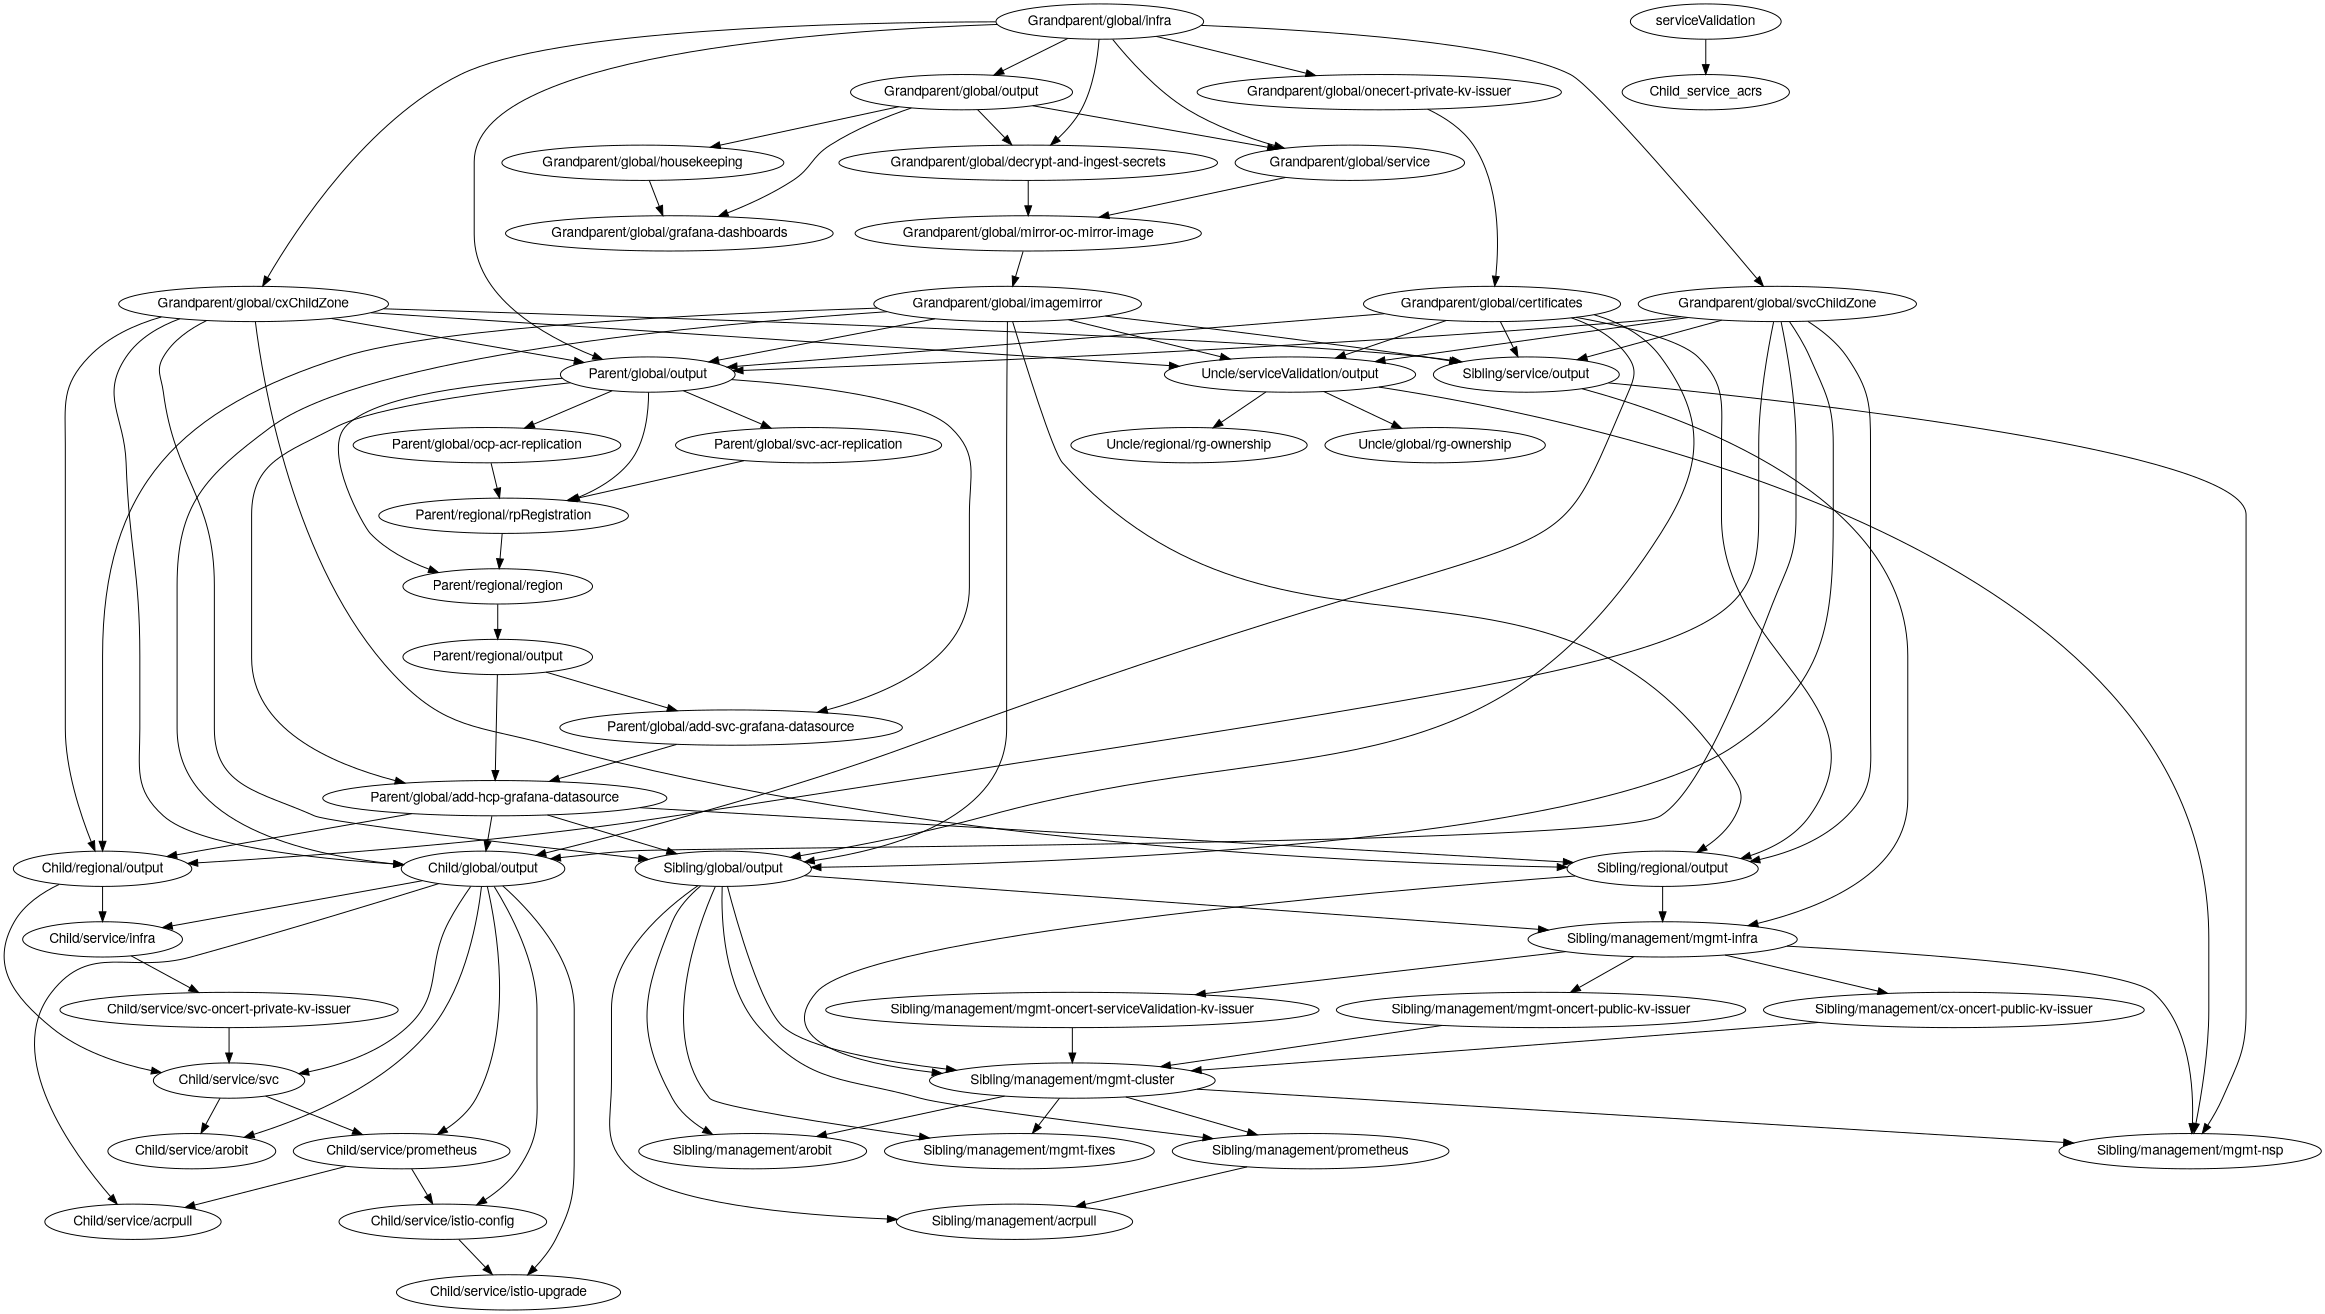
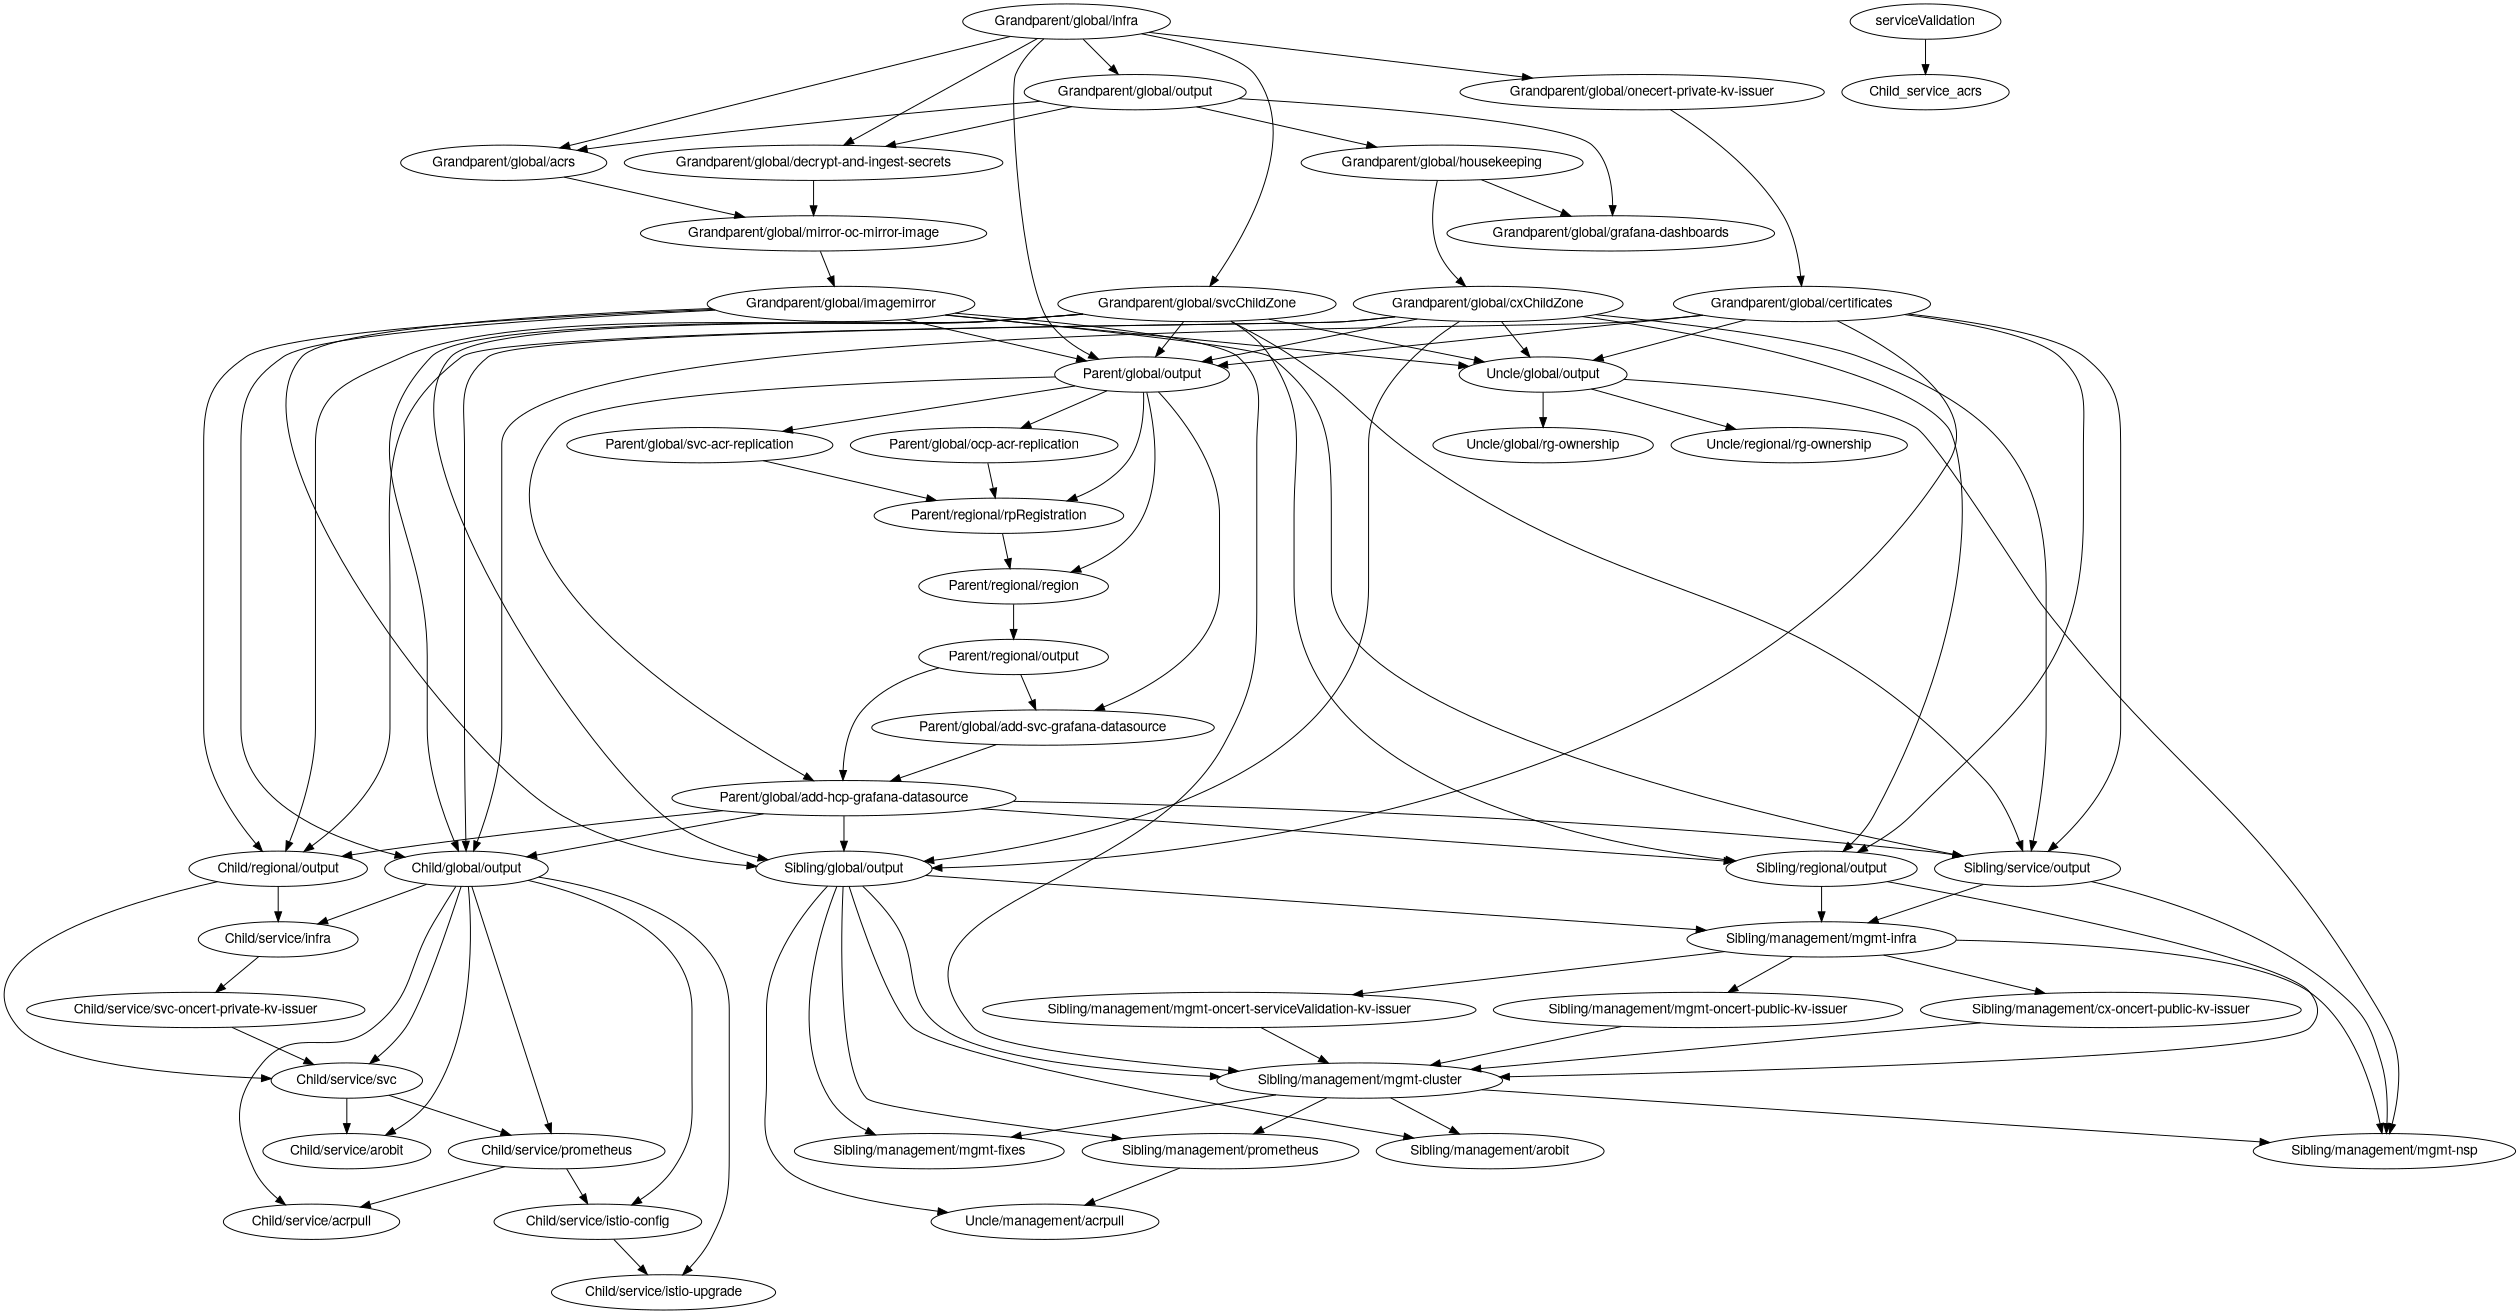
(585, 44) -> (1434, 233)
(1350, 163) -> (504, 163)
(1290, 375) -> (1543, 375)
(1374, 604) -> (1224, 744)
none -> (1484, 818)
(1014, 1222) -> (1045, 1222)
